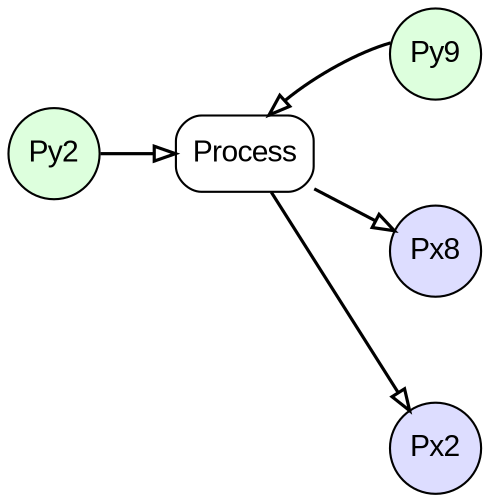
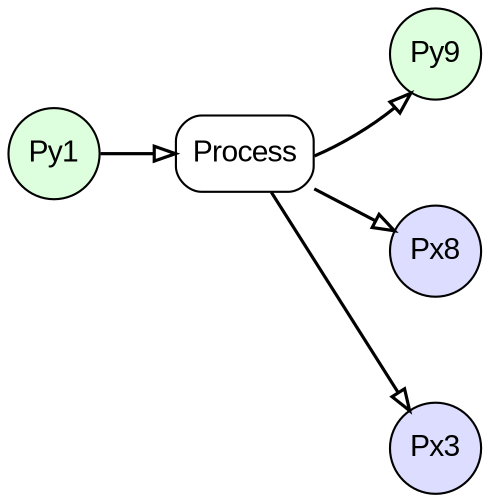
(336, 67) -> (356, 135)
(54, 154) -> (54, 154)
(436, 448) -> (436, 448)
